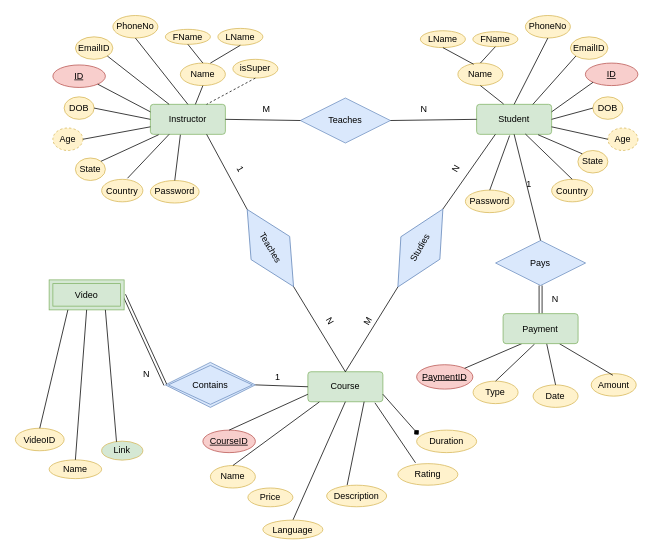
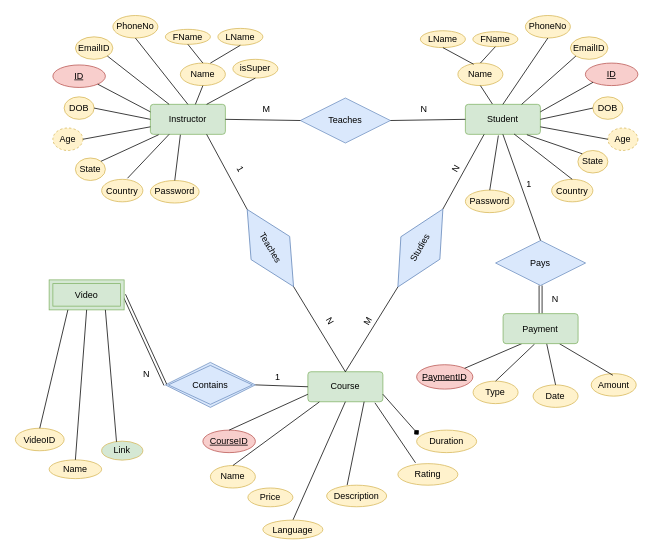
(231, 91) -> (231, 91)
(514, 119) -> (503, 119)
